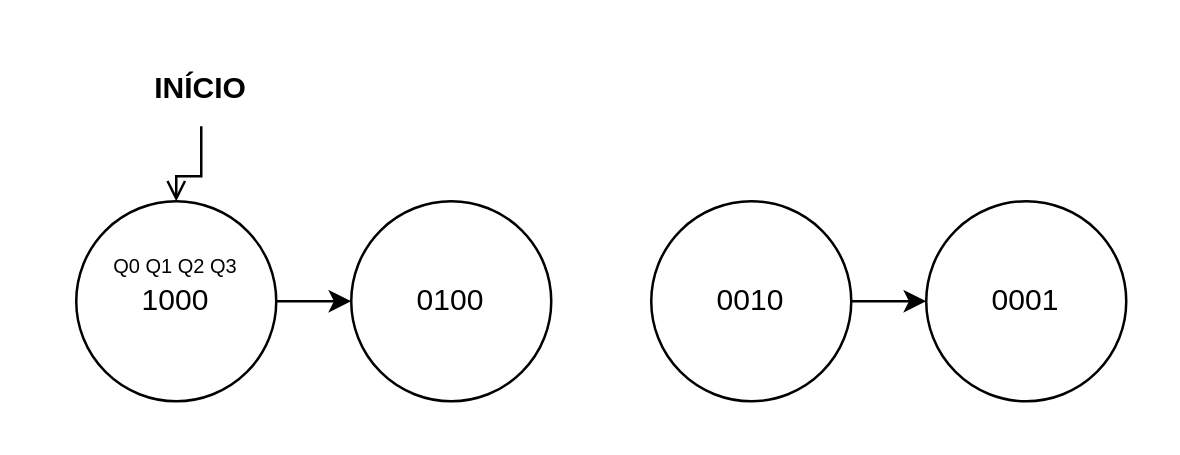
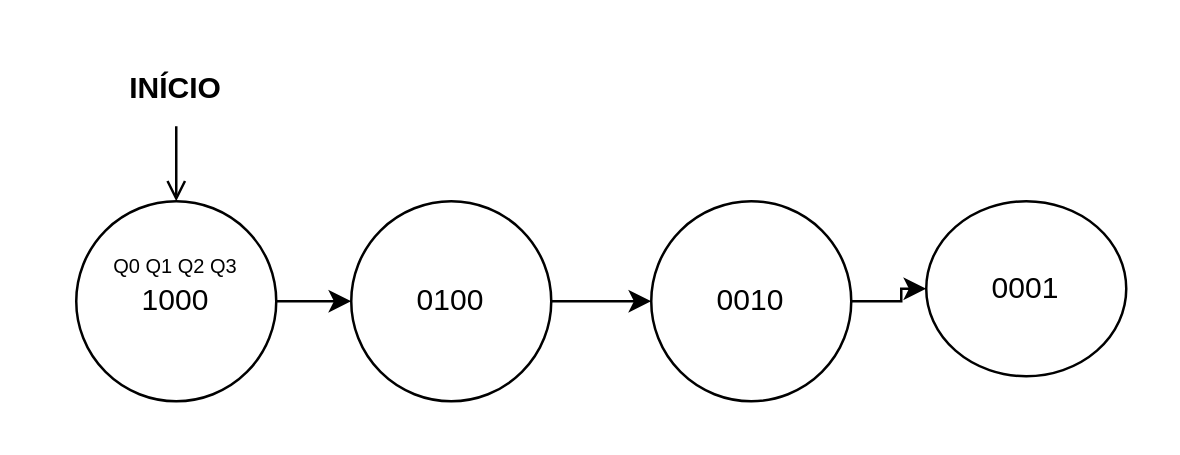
(201, 89) -> (176, 89)
none -> (593, 301)
(1026, 301) -> (1026, 289)
